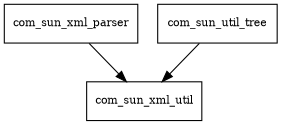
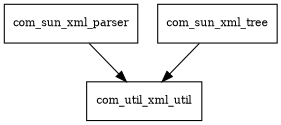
(217, 24) -> (217, 24)
(144, 101) -> (144, 101)
